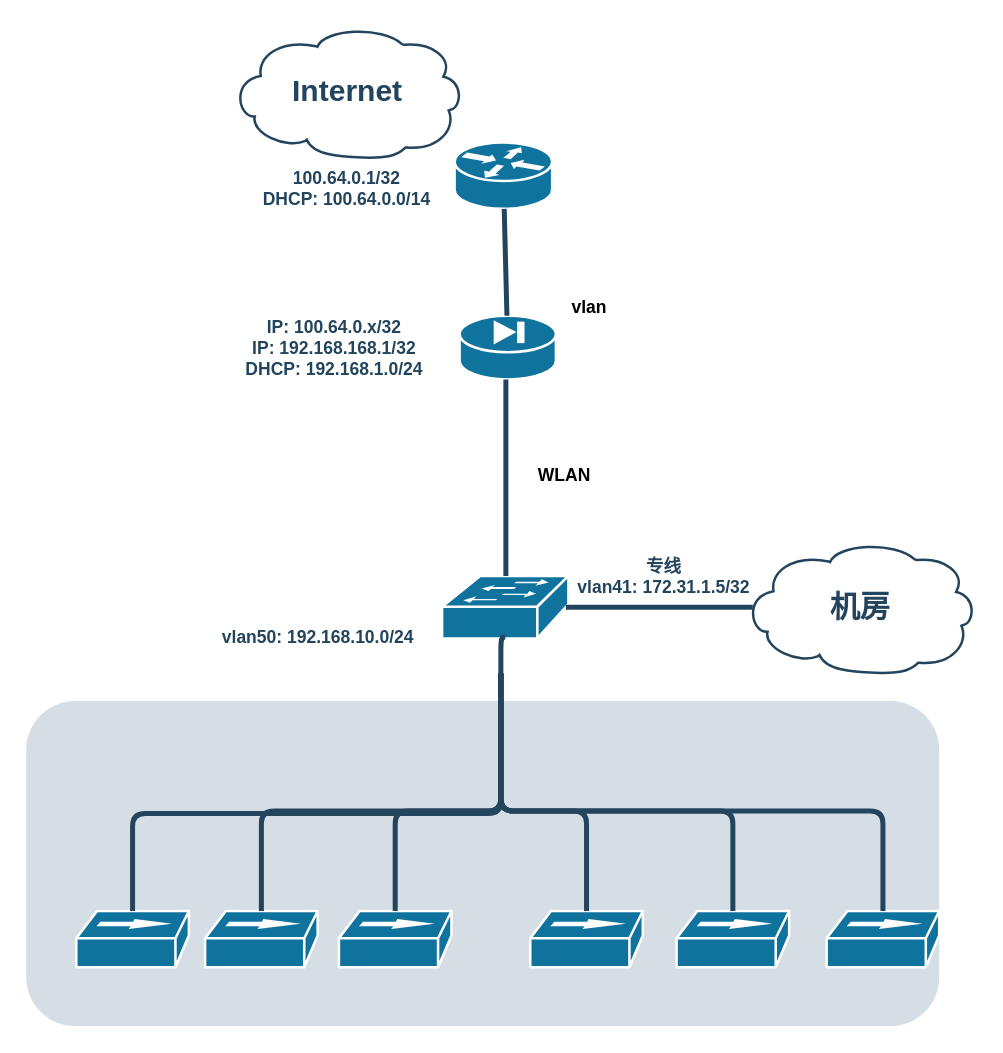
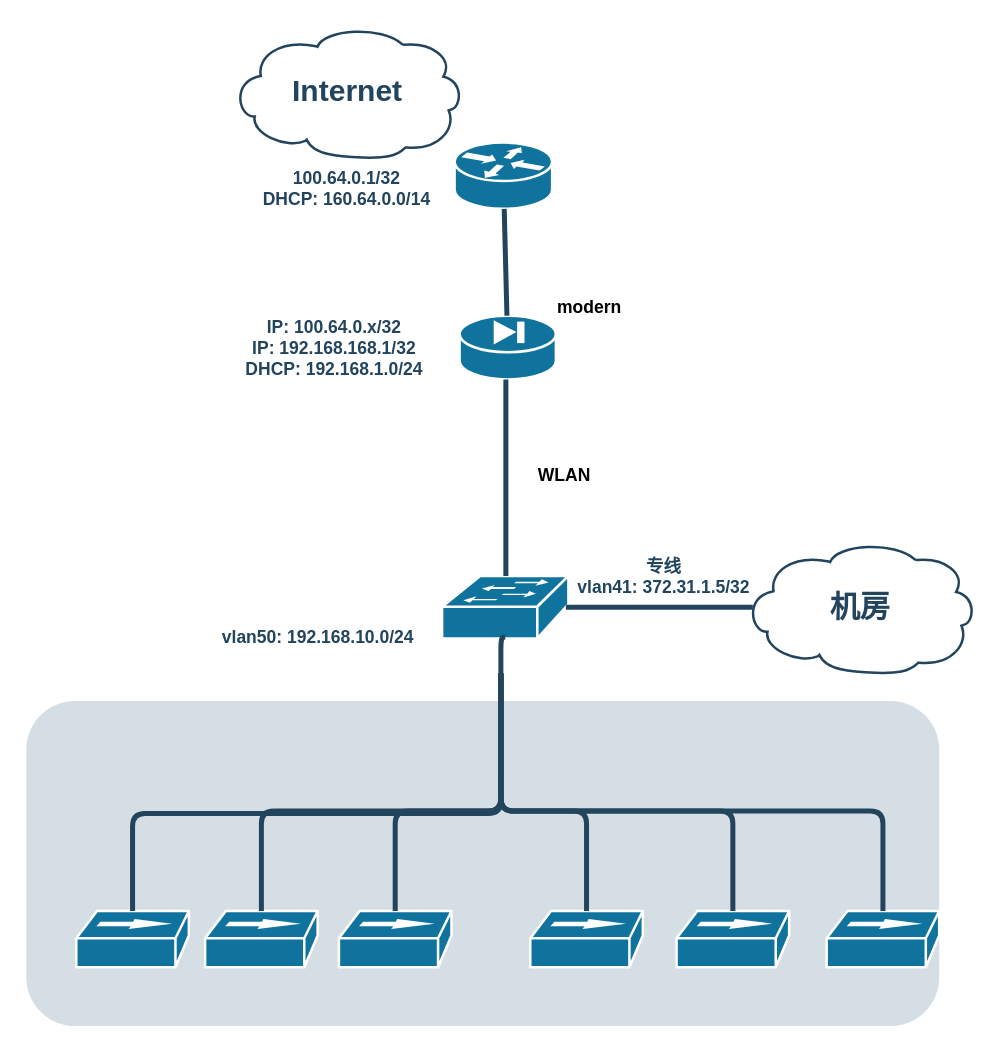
(347, 188) -> (347, 188)
(589, 307) -> (589, 307)
(664, 576) -> (664, 576)
